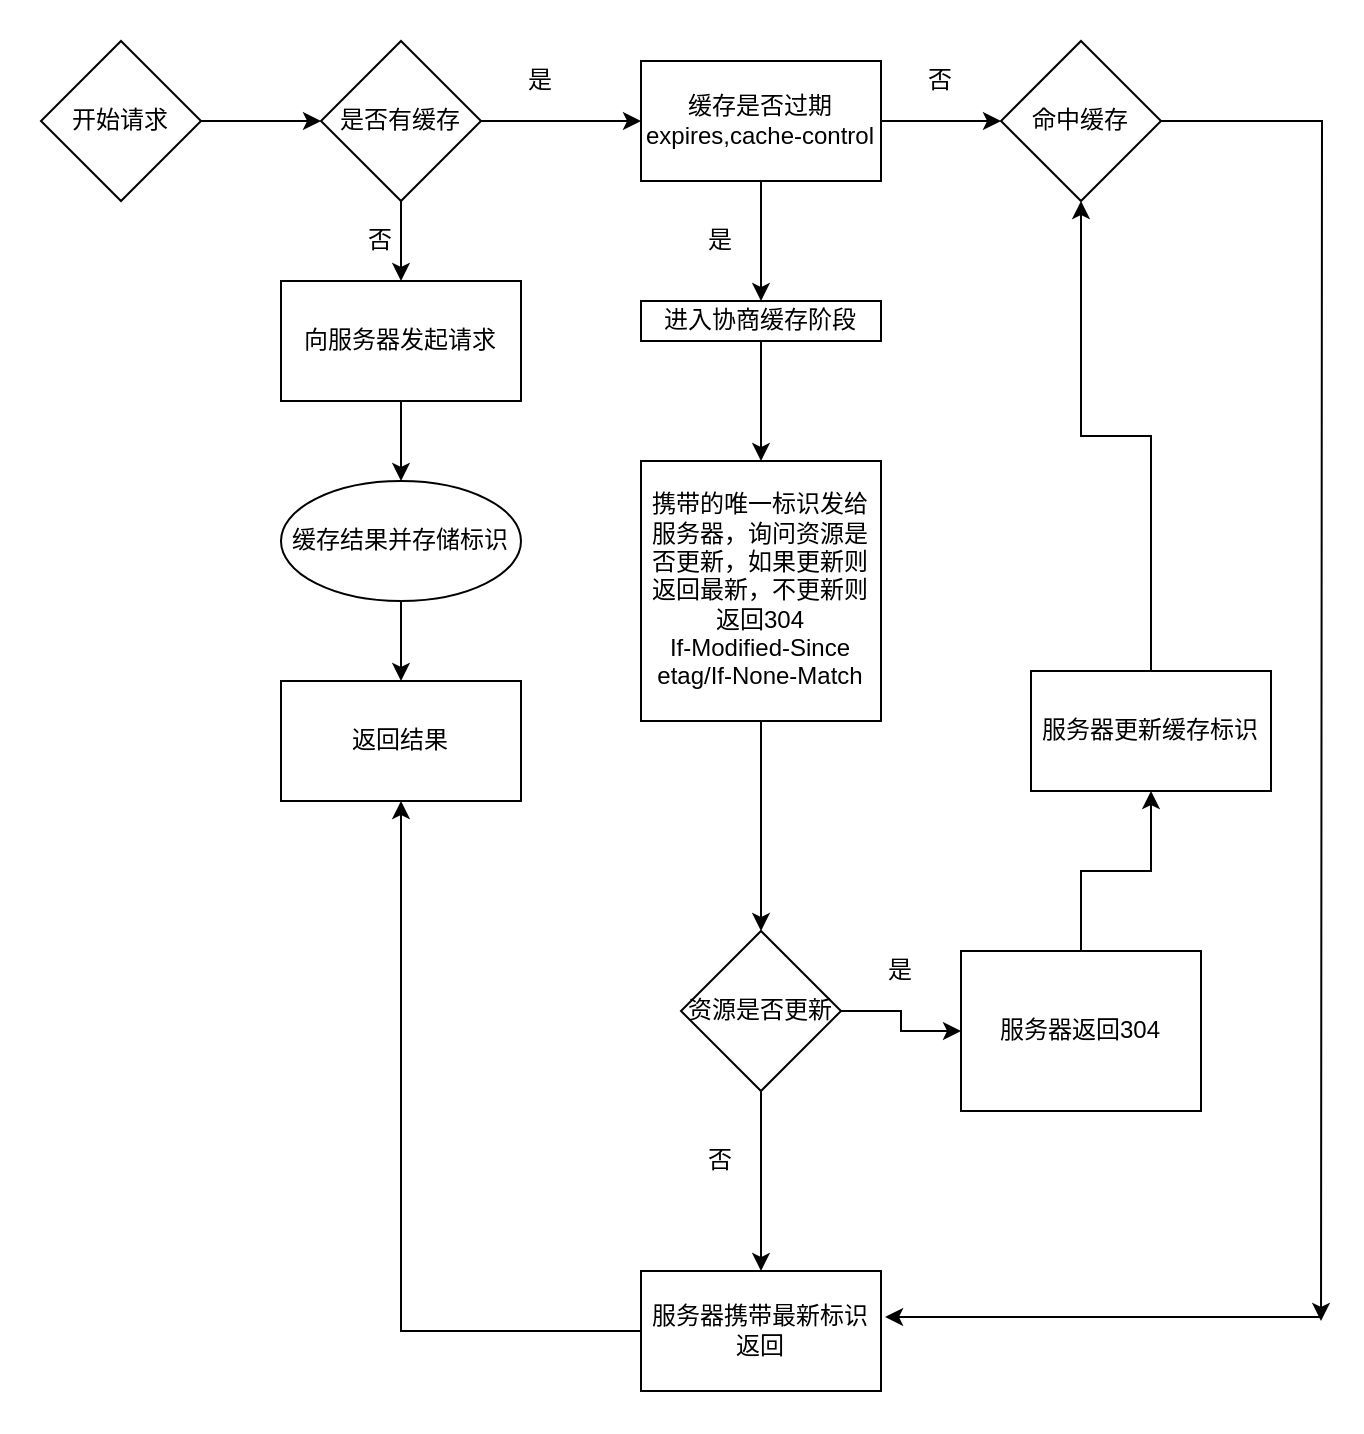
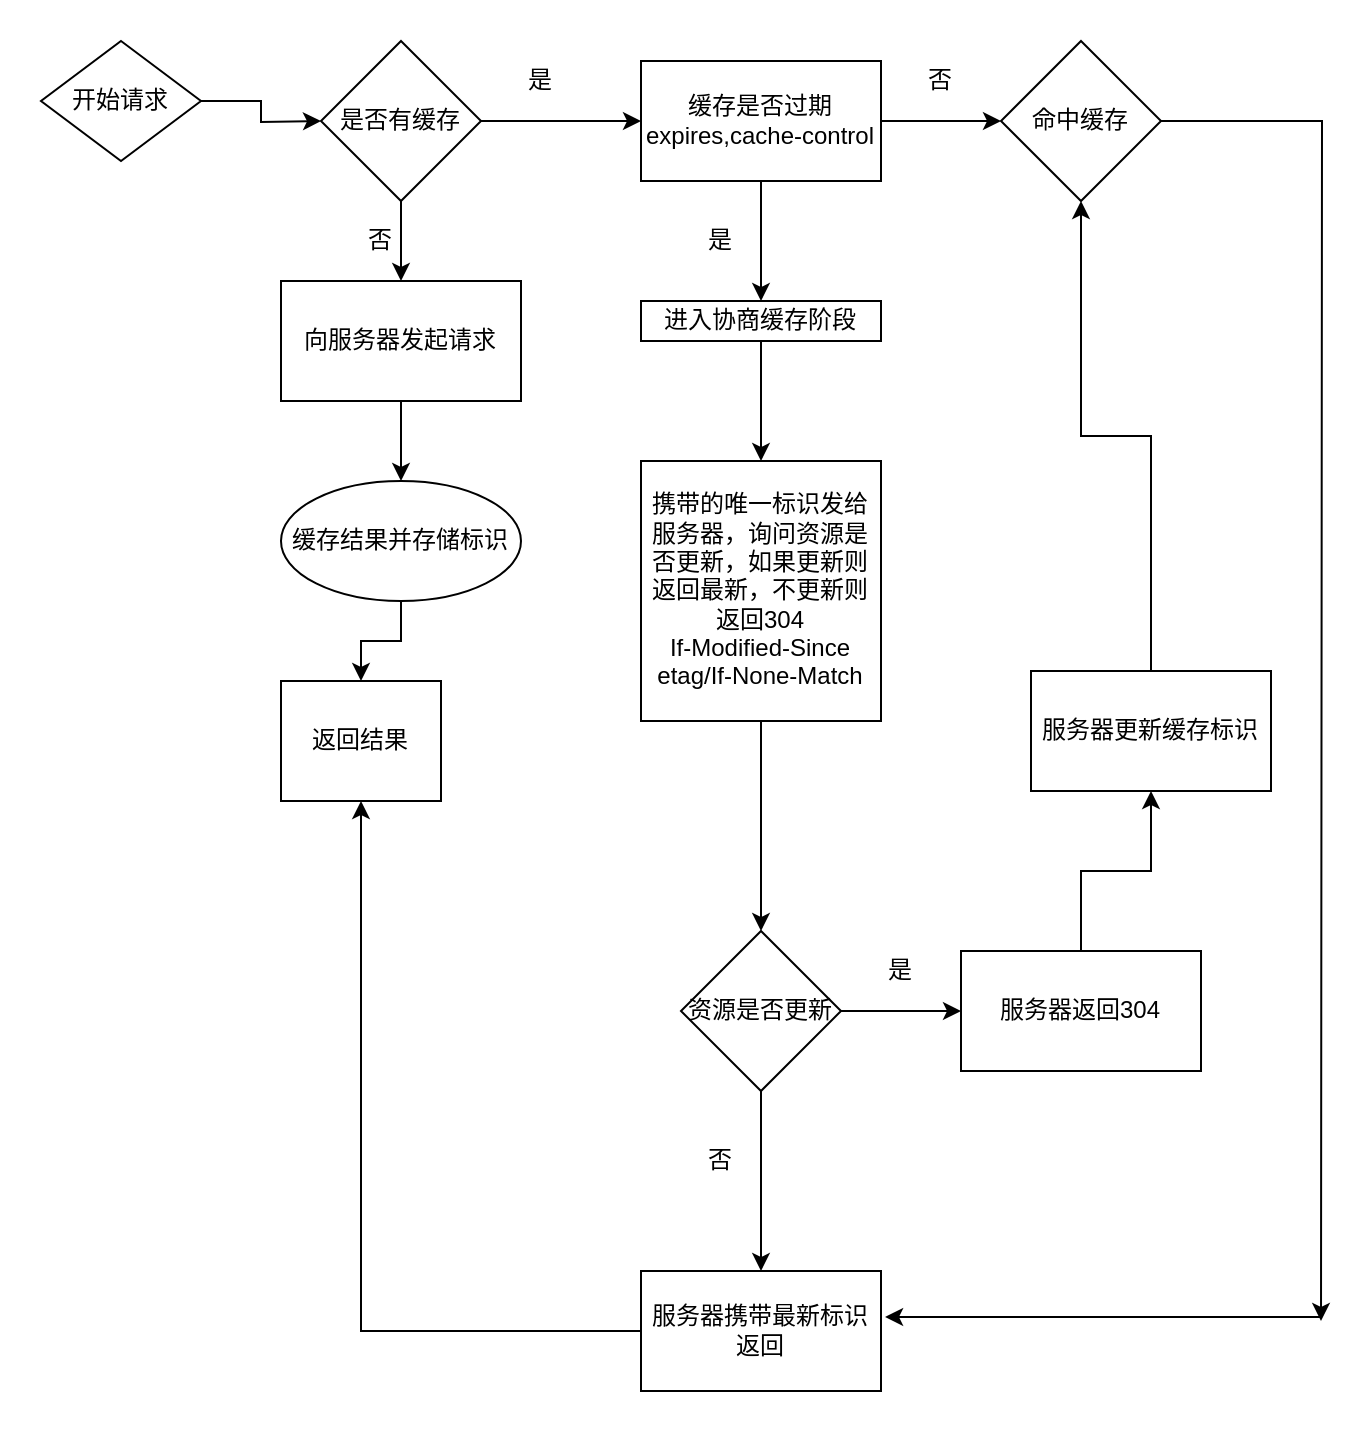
(121, 121) -> (121, 101)
(401, 741) -> (361, 741)
(1081, 1031) -> (1081, 1011)
